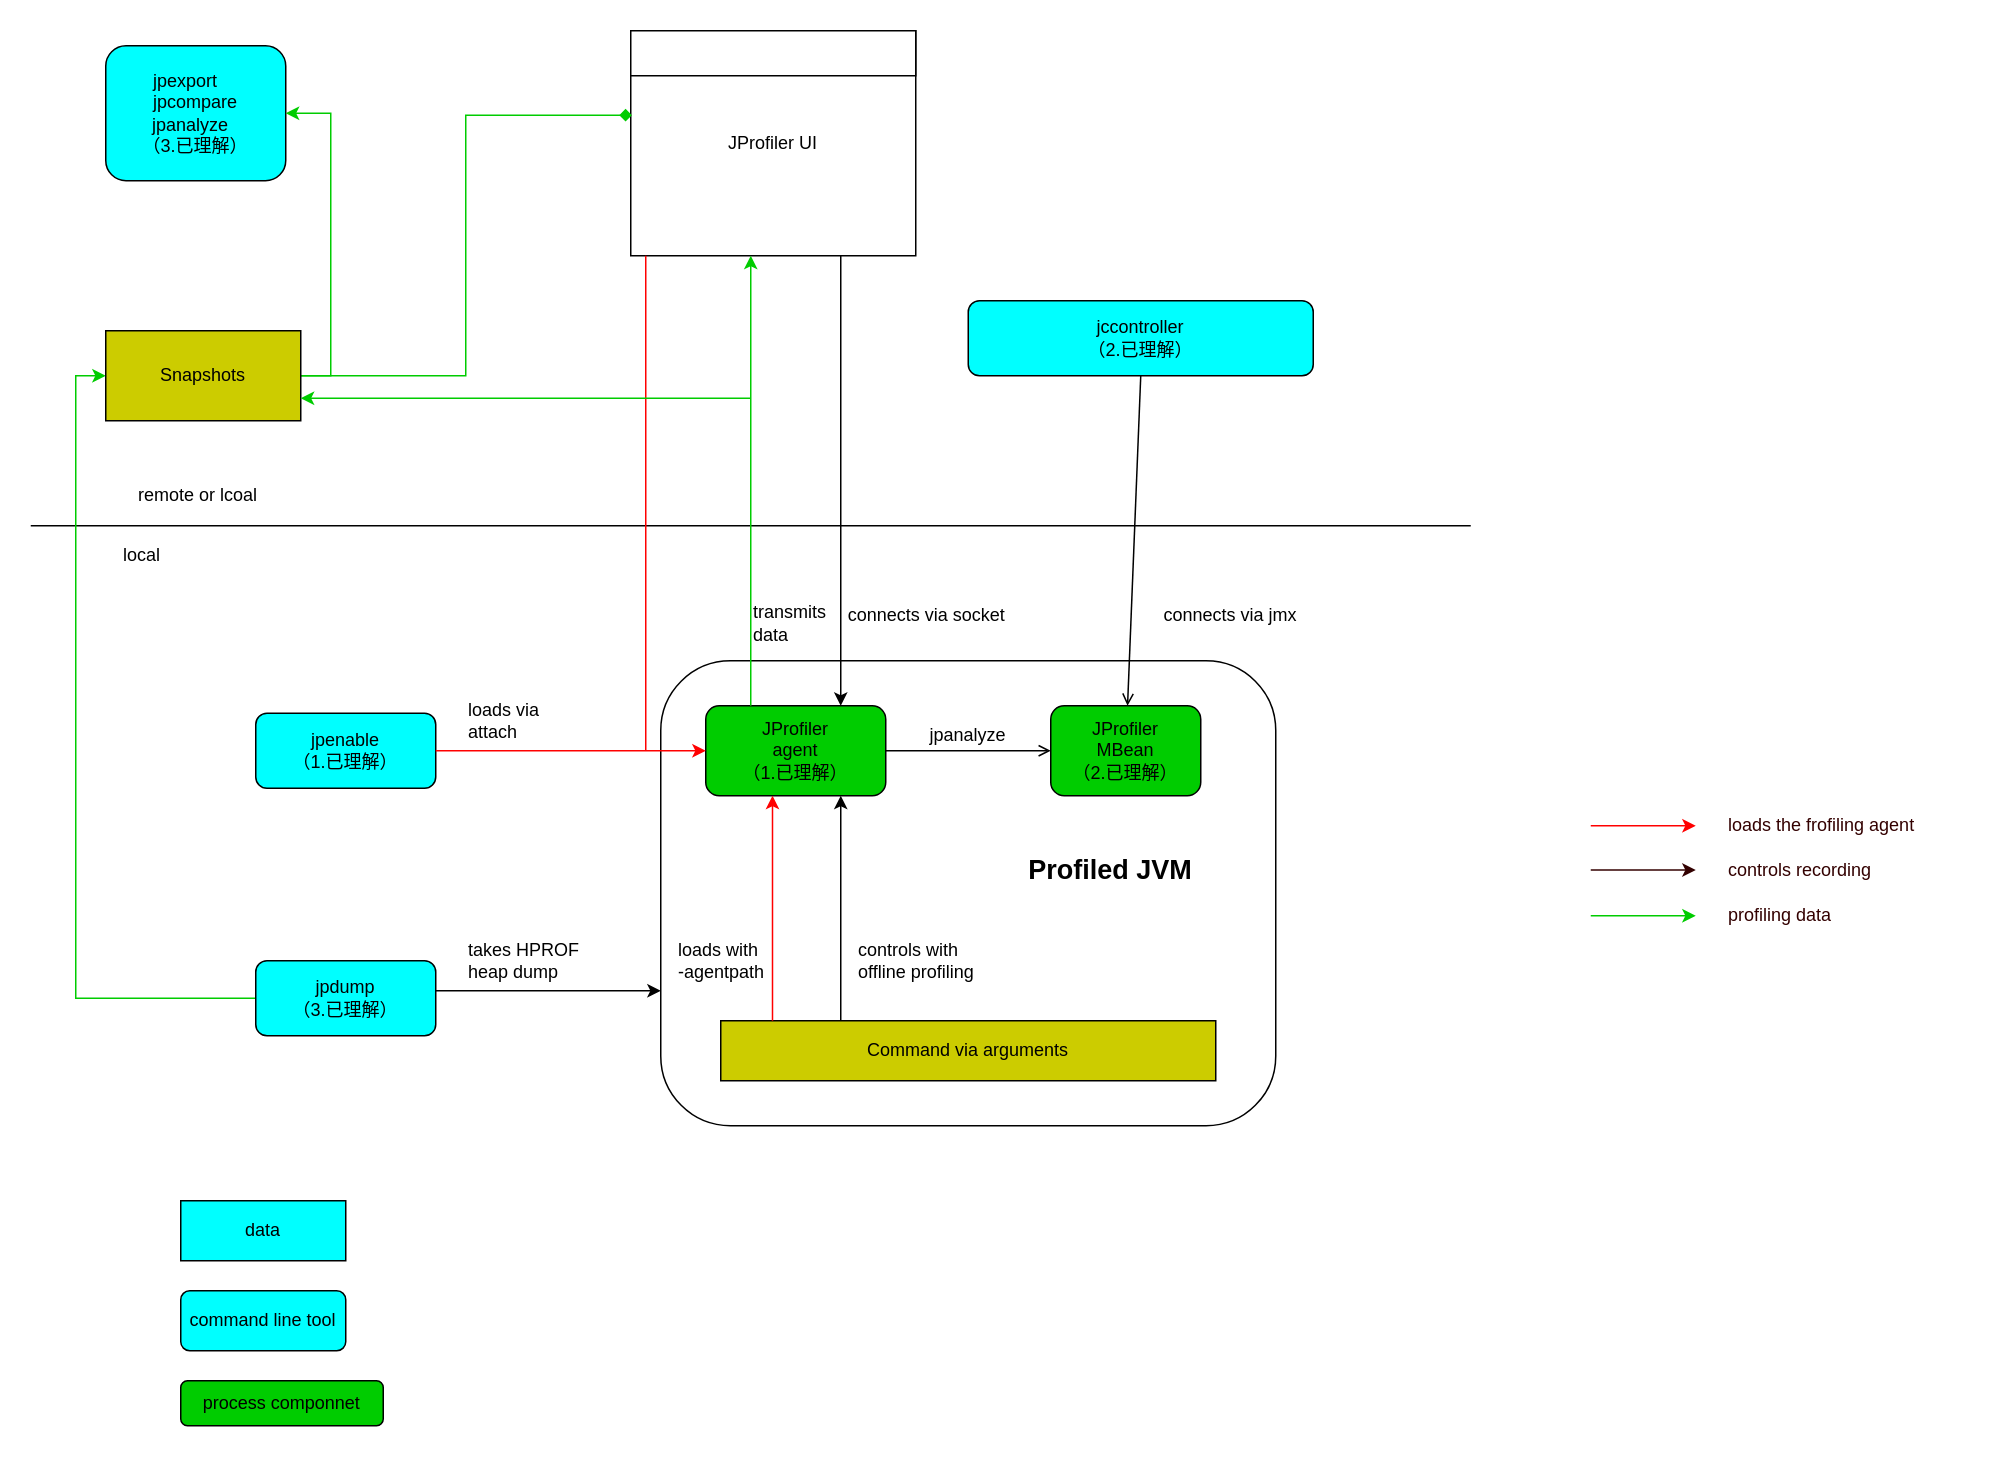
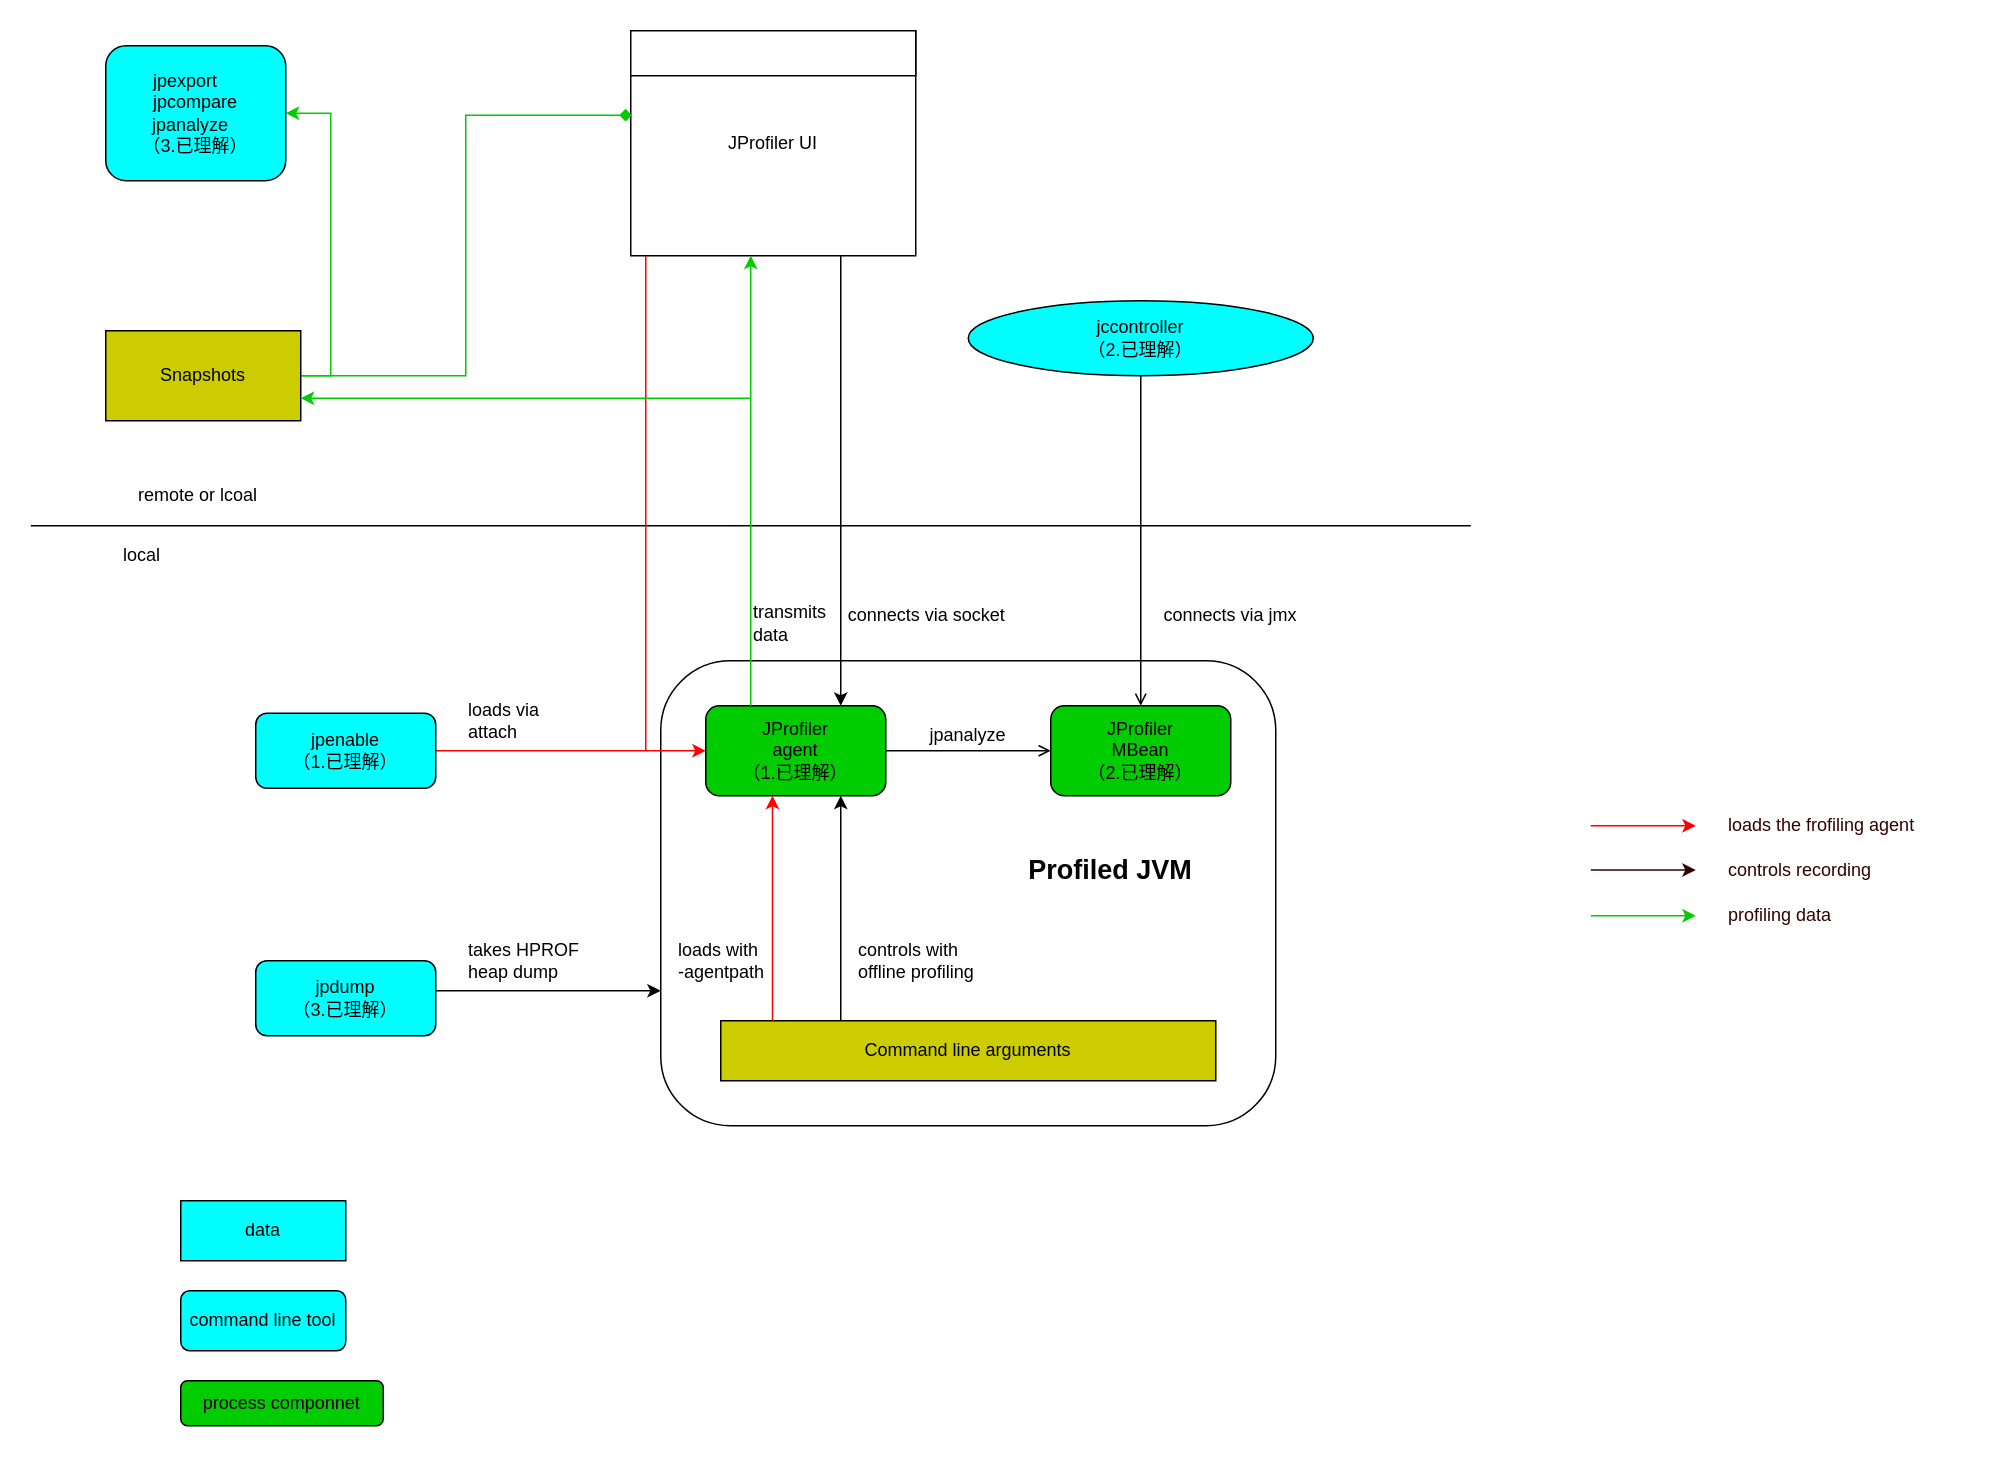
(1141, 338) -> (1141, 338)
(1126, 751) -> (1141, 751)
(76, 767) -> none
(968, 1051) -> (968, 1051)
